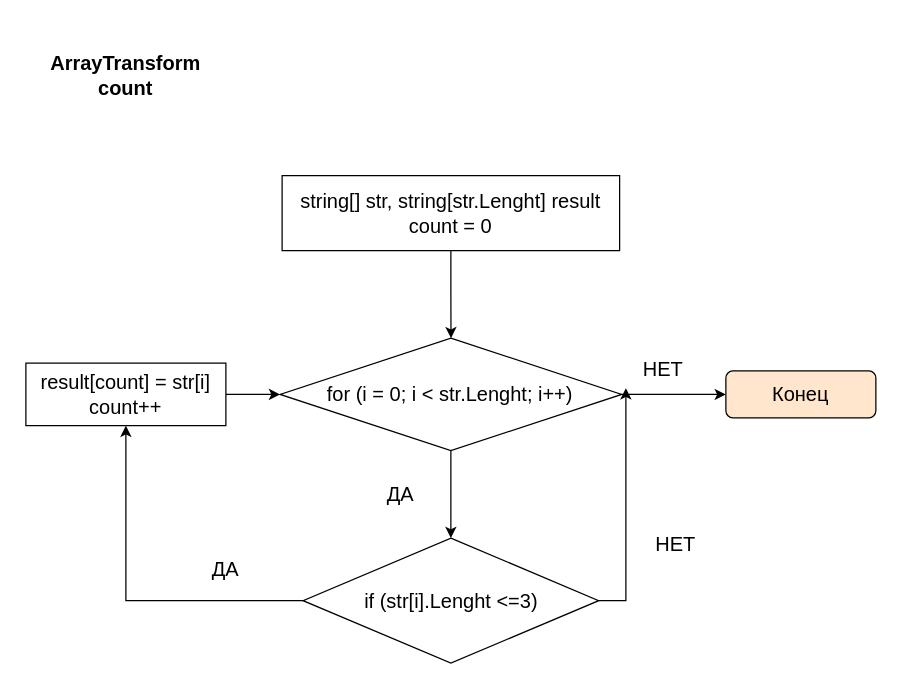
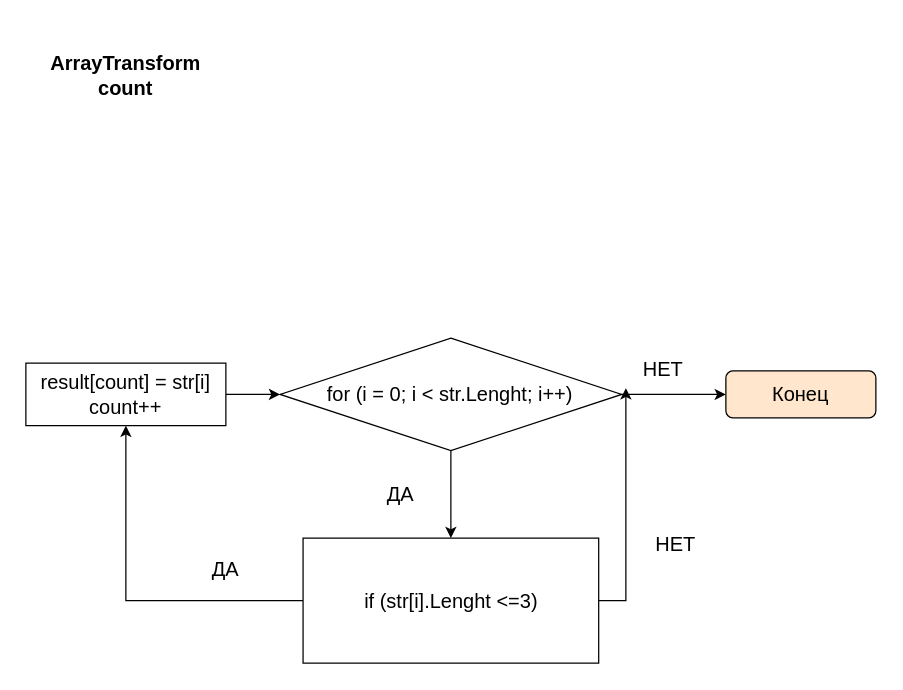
(451, 213) -> none
(451, 290) -> none
(451, 601) -> (451, 601)
